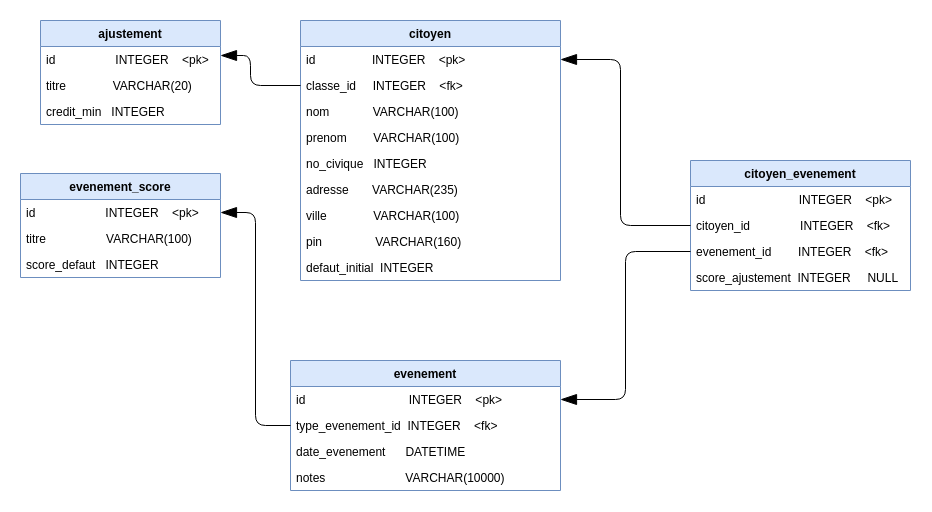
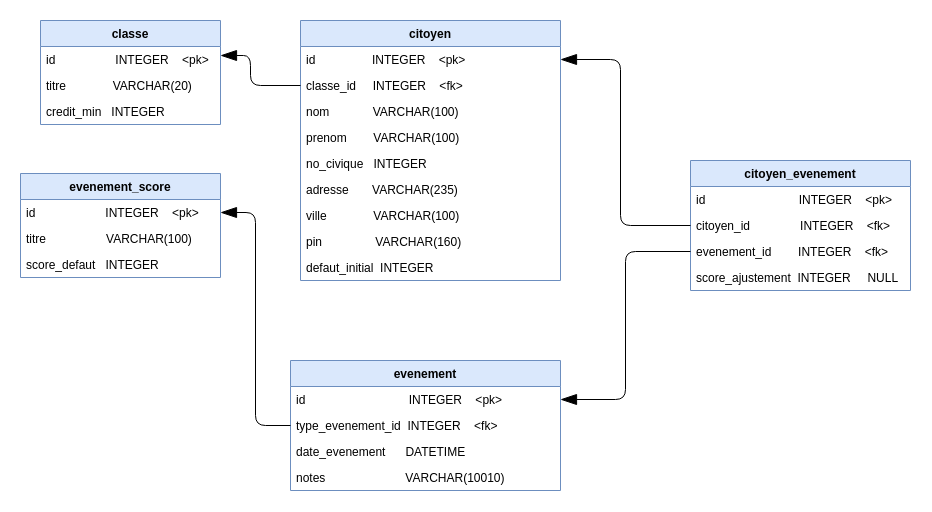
(130, 34) -> (130, 34)
(422, 478) -> (422, 478)
